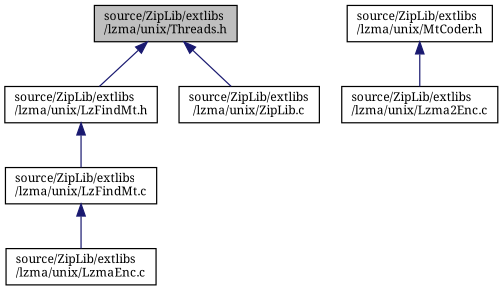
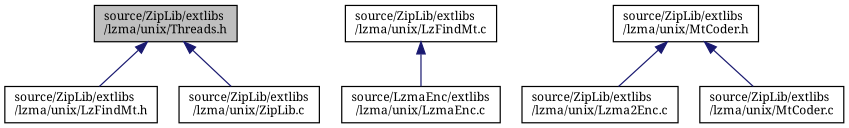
none -> (772, 105)
(81, 151) -> none
(81, 267) -> (421, 105)
